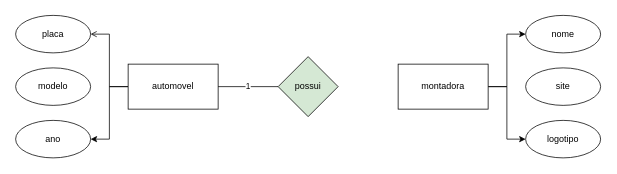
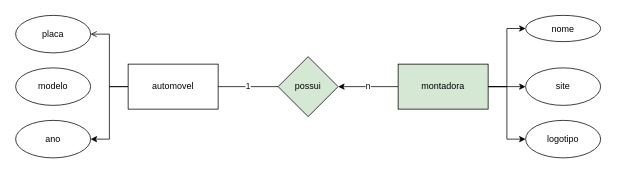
(563, 34) -> (563, 29)
none -> (371, 87)
(443, 87) -> (443, 87)
none -> (514, 87)
